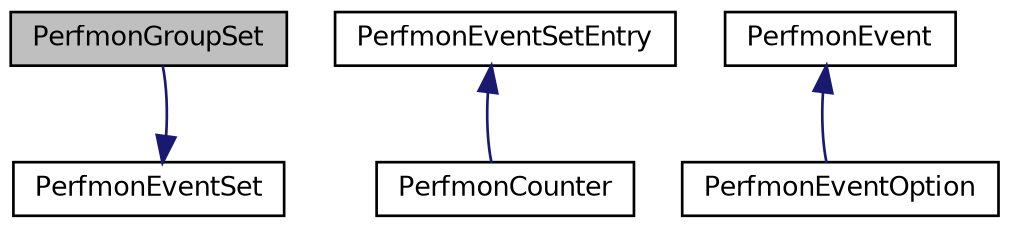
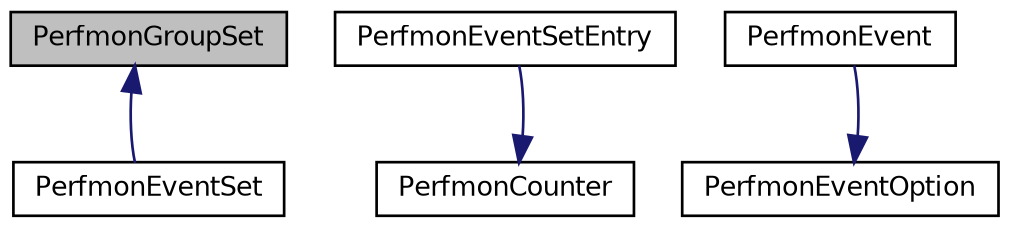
(167, 101) -> (131, 128)
(488, 128) -> (523, 101)
(823, 128) -> (858, 101)
